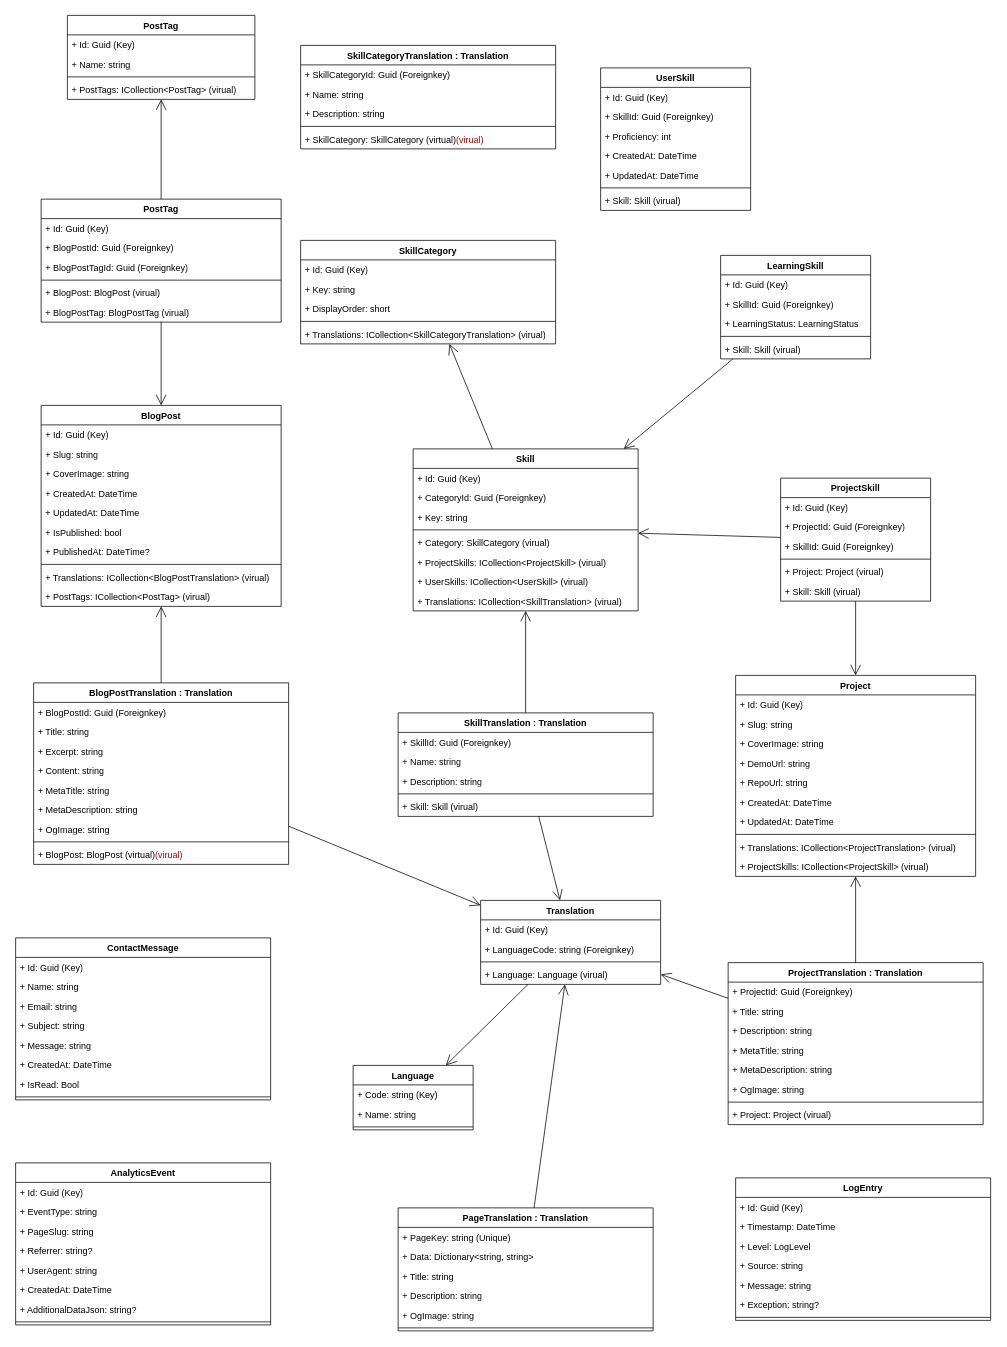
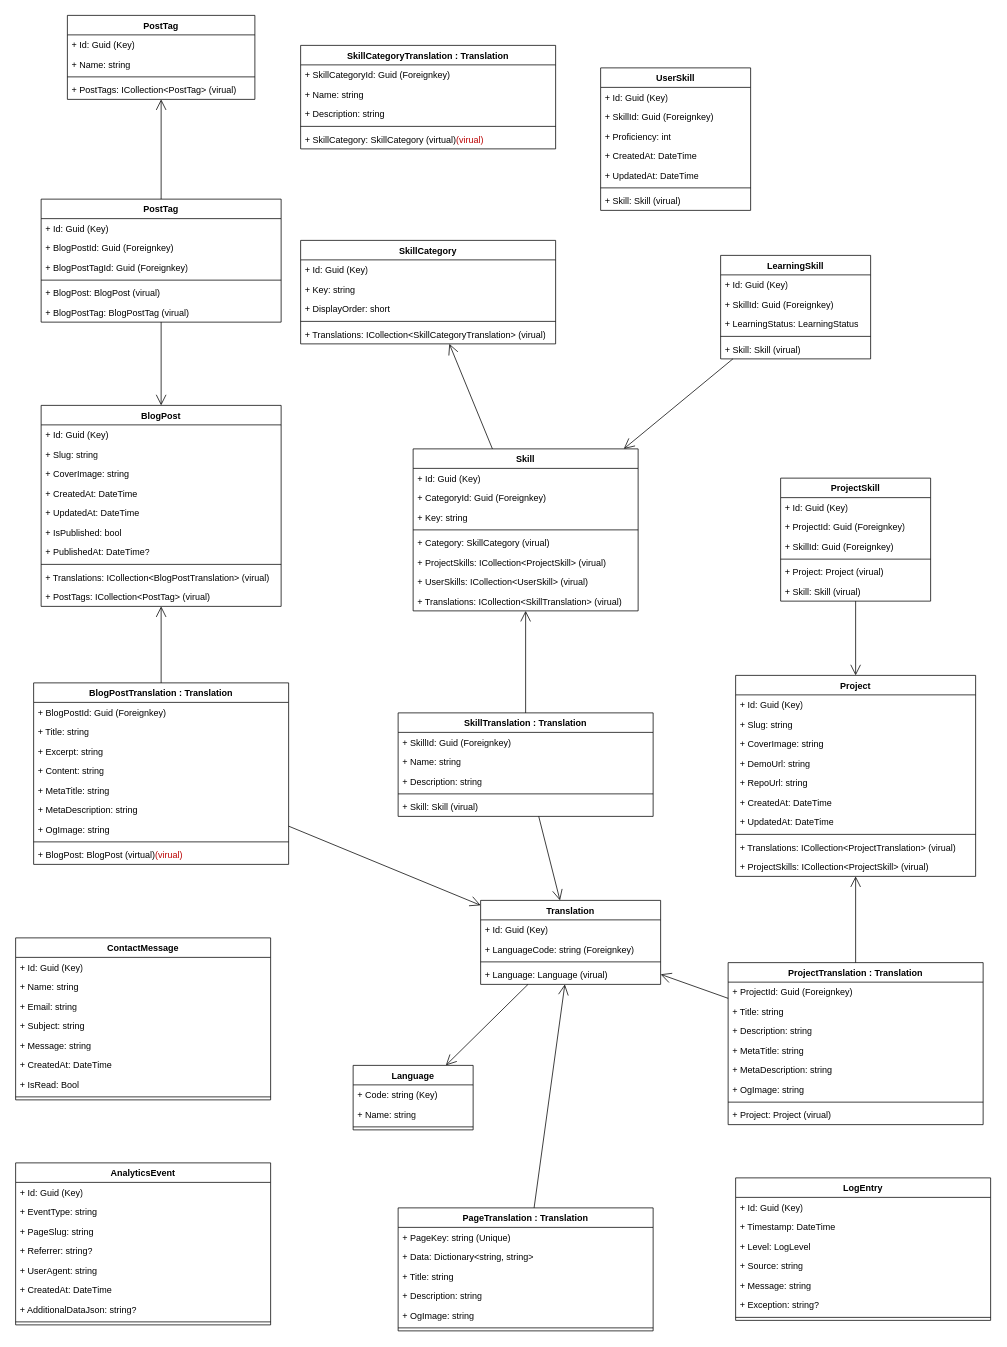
(709, 535) -> none
